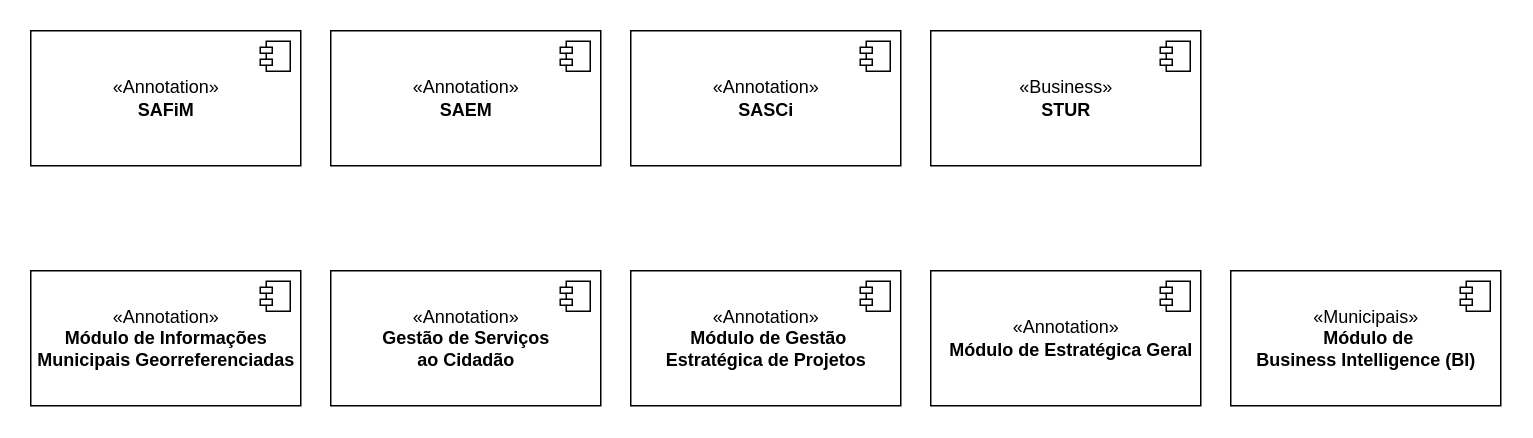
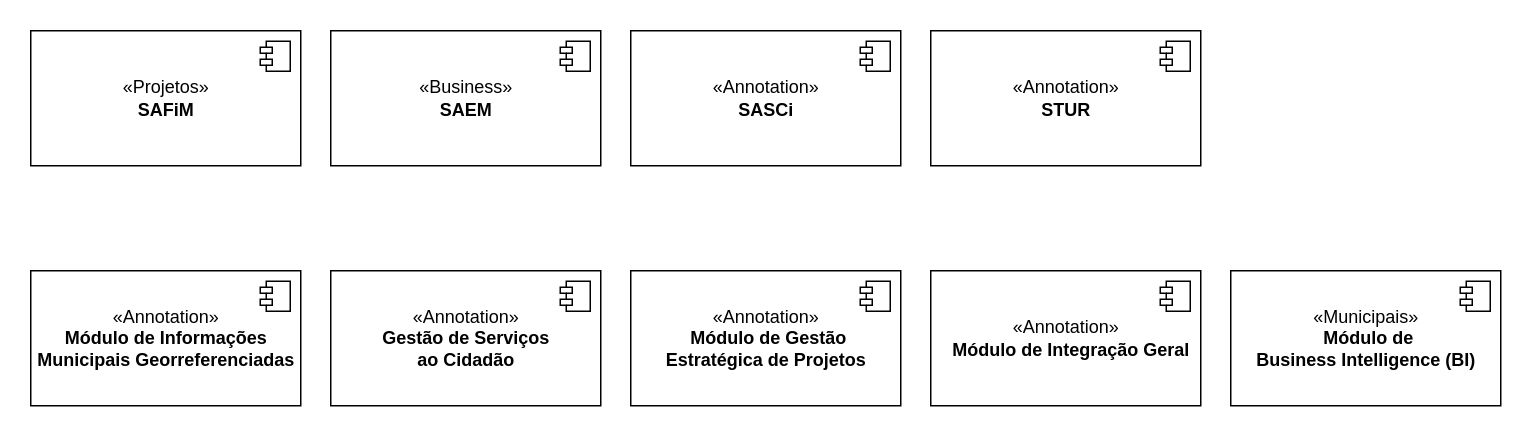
(167, 98) -> (167, 98)
(467, 98) -> (467, 98)
(1067, 98) -> (1067, 98)
(1067, 338) -> (1067, 338)
